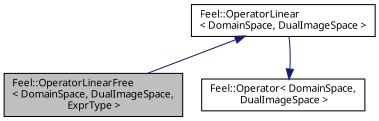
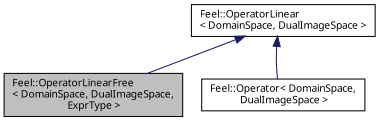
(290, 53) -> (276, 63)
